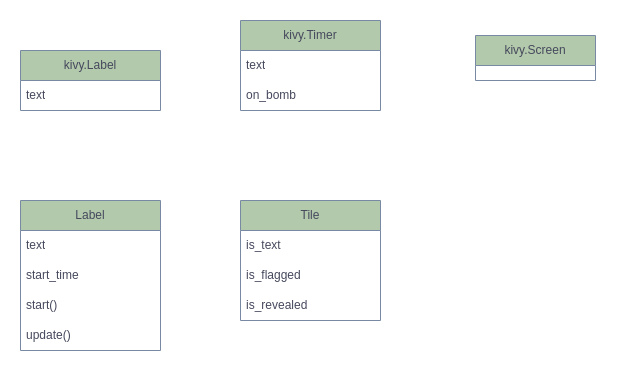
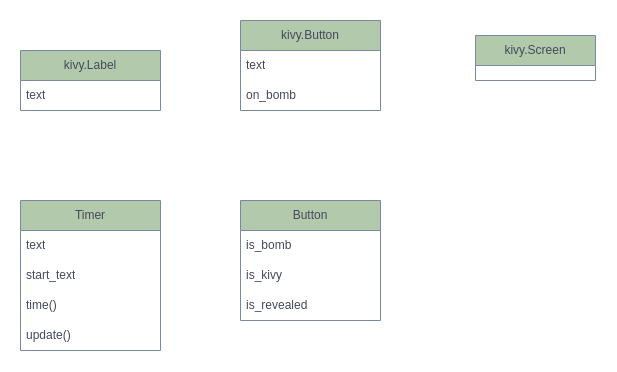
(311, 36) -> (311, 36)
(91, 216) -> (91, 216)
(311, 216) -> (311, 216)
(268, 246) -> (268, 246)
(59, 276) -> (60, 276)
(277, 276) -> (267, 276)
(50, 306) -> (45, 306)
